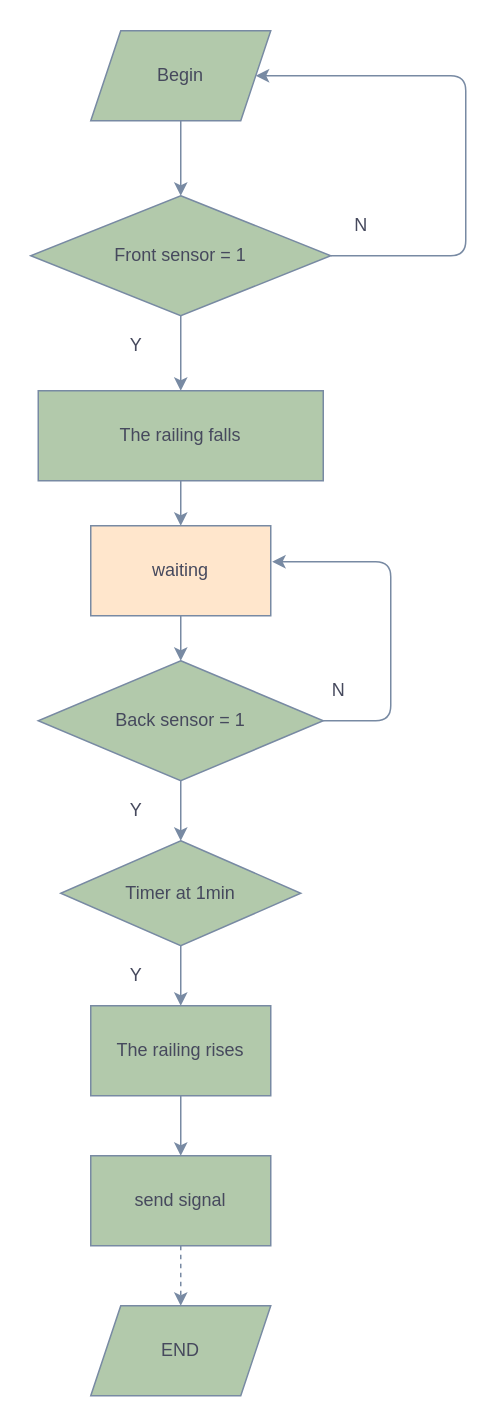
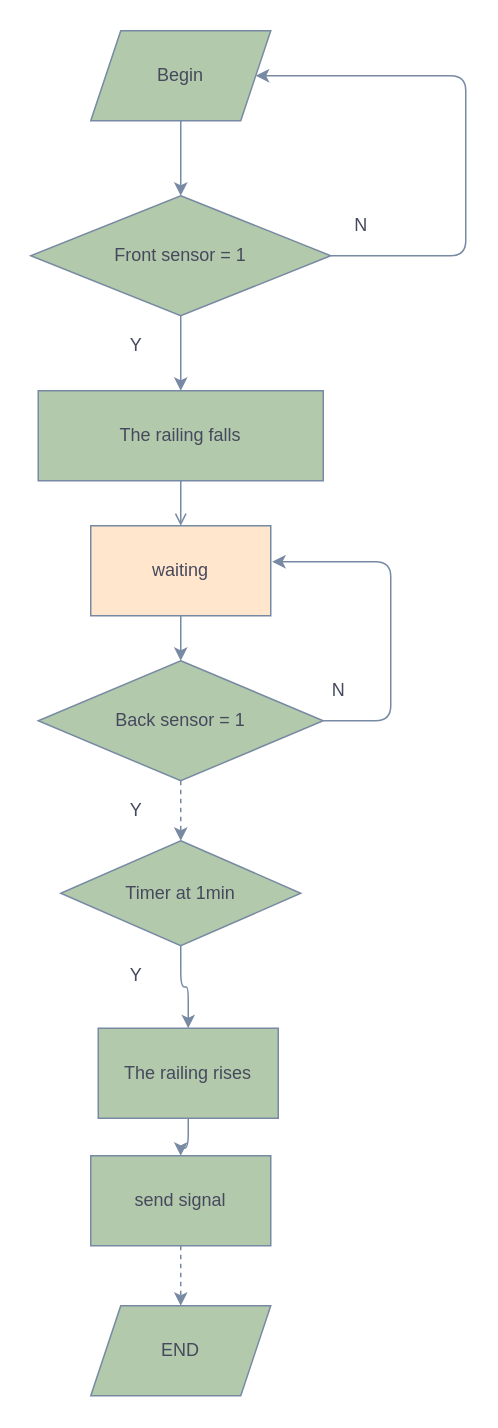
(181, 514) -> (181, 516)
(181, 805) -> (181, 805)
(181, 1051) -> (188, 1073)
